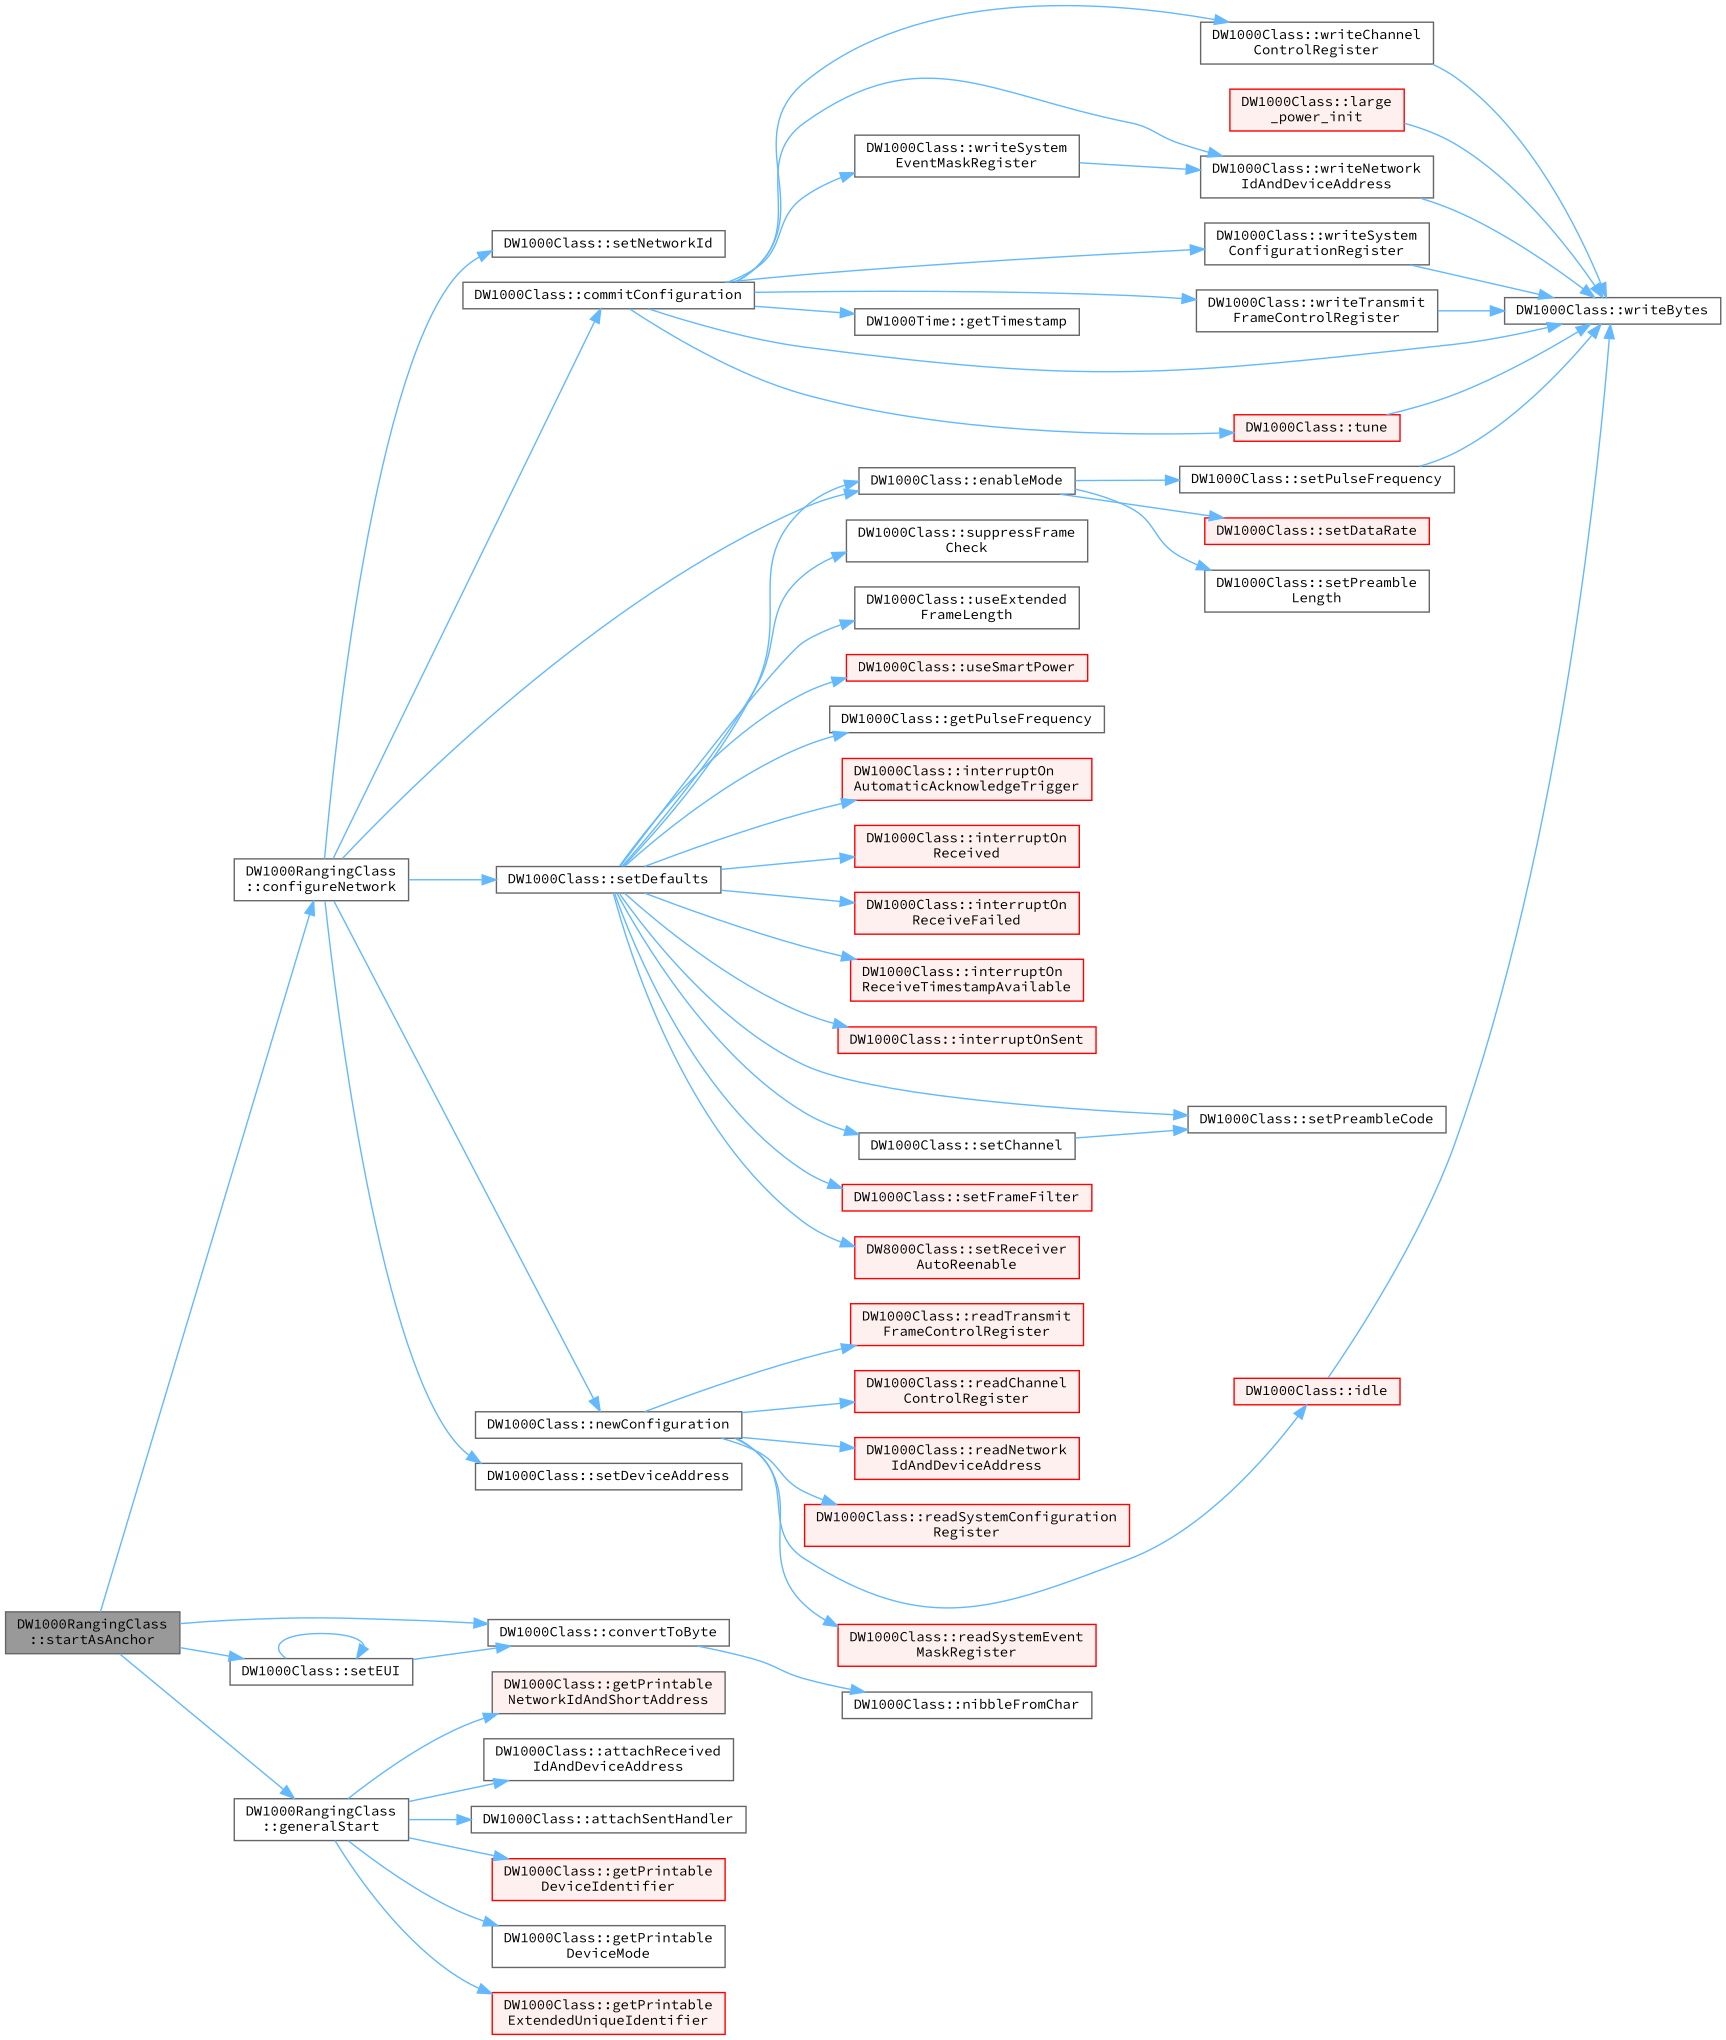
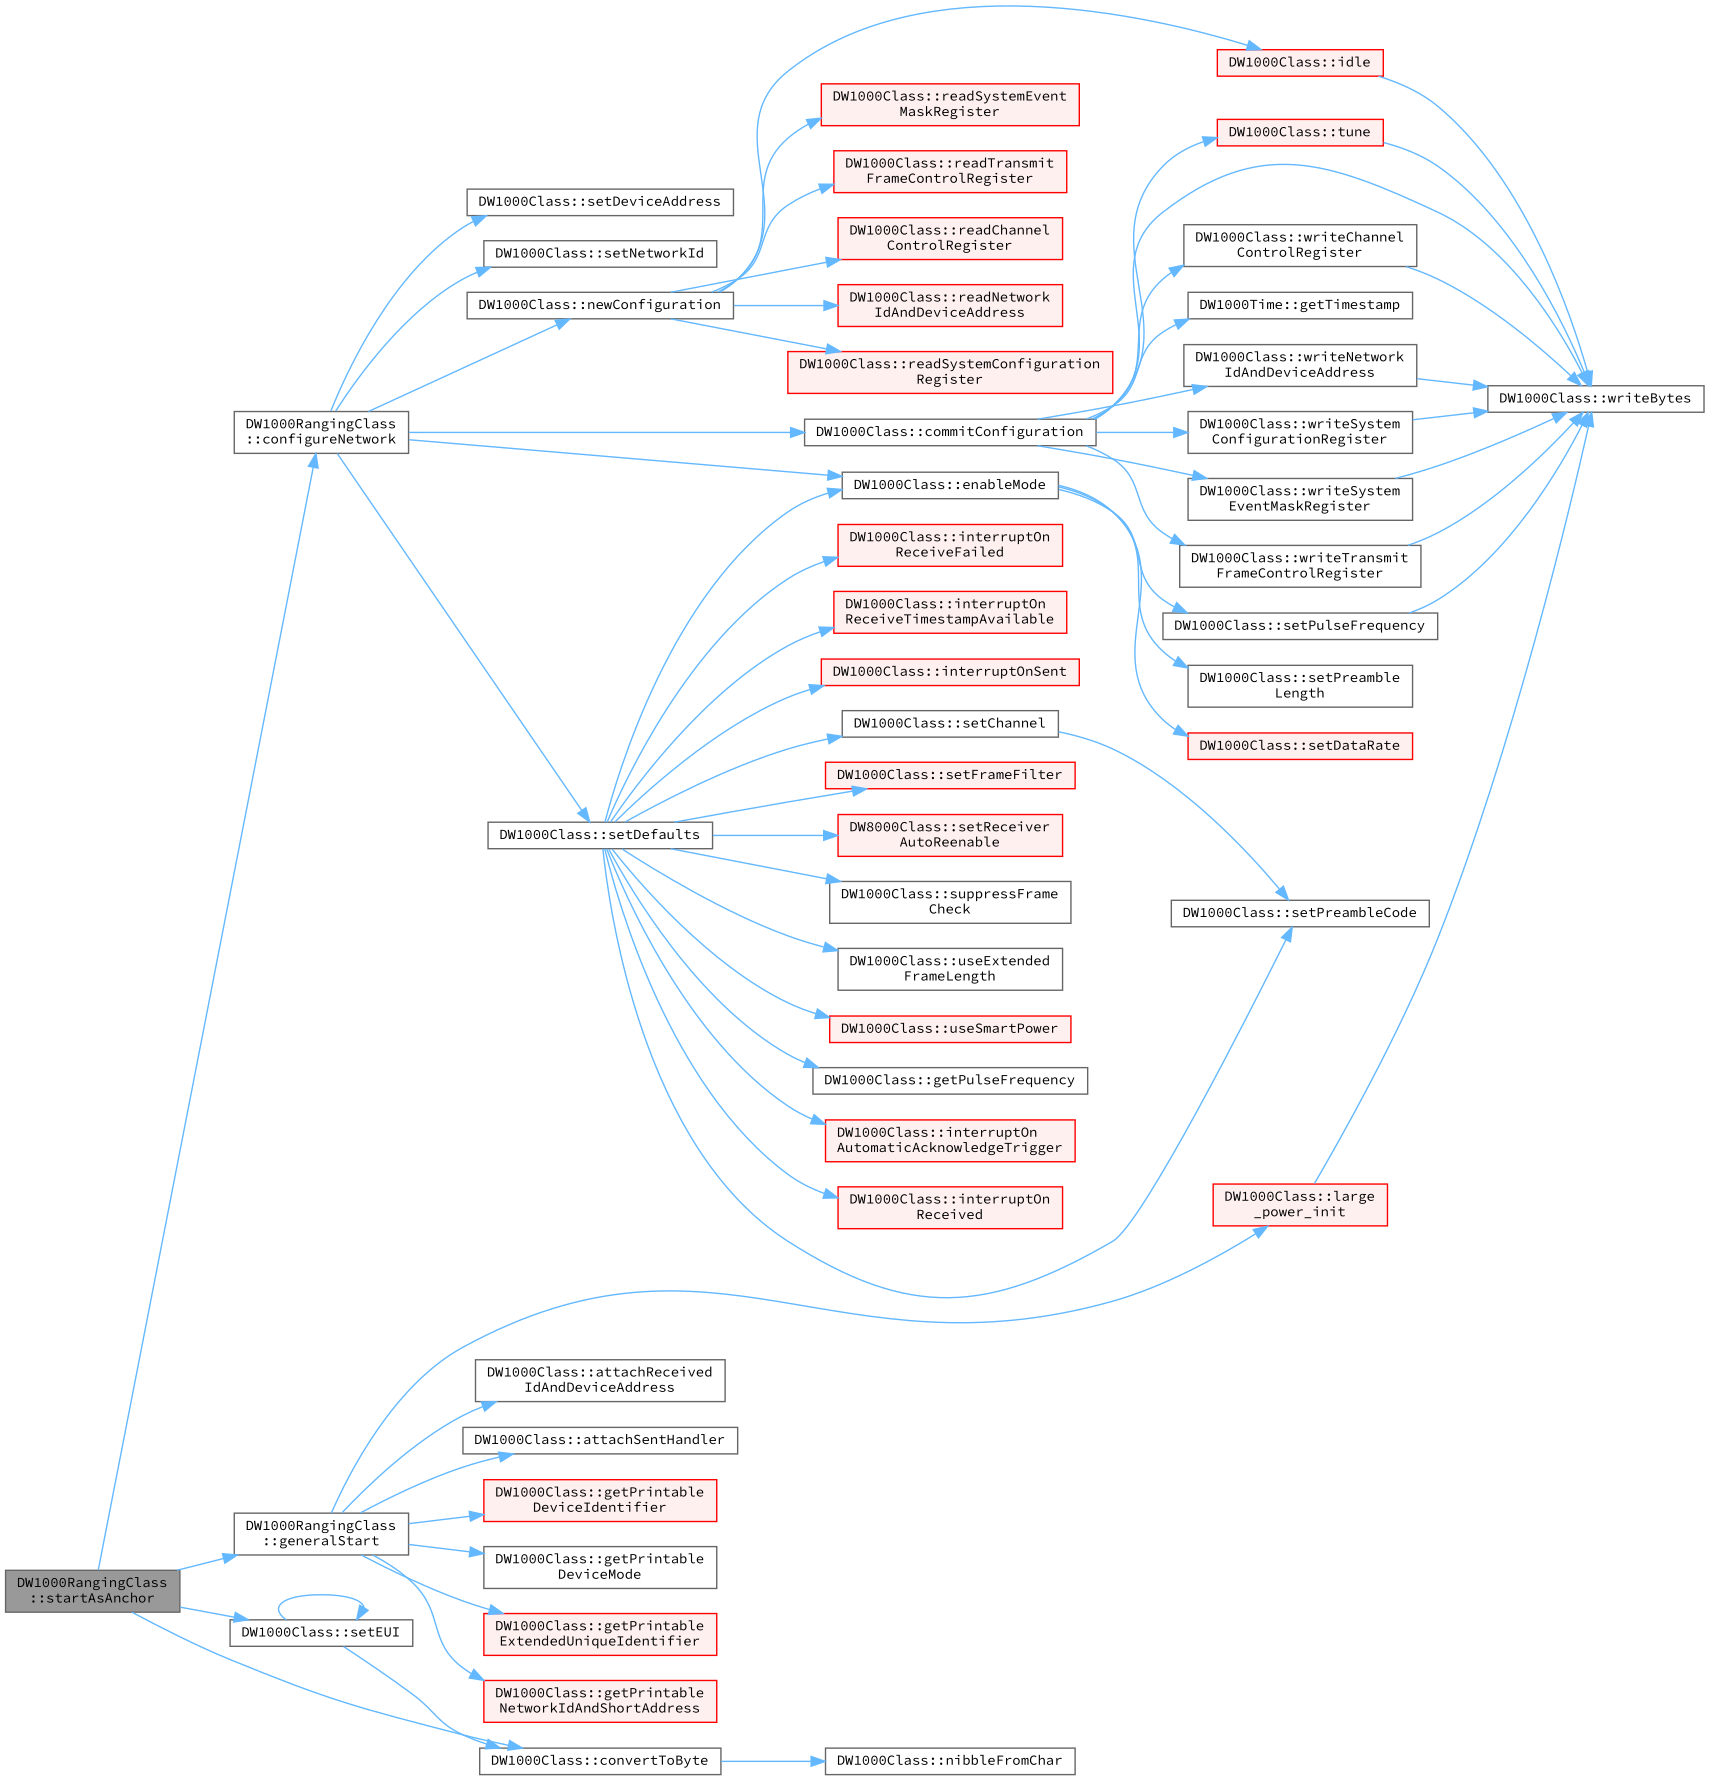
(1133, 166) -> (1476, 452)
none -> (756, 1299)
(609, 1693) -> (600, 1701)
